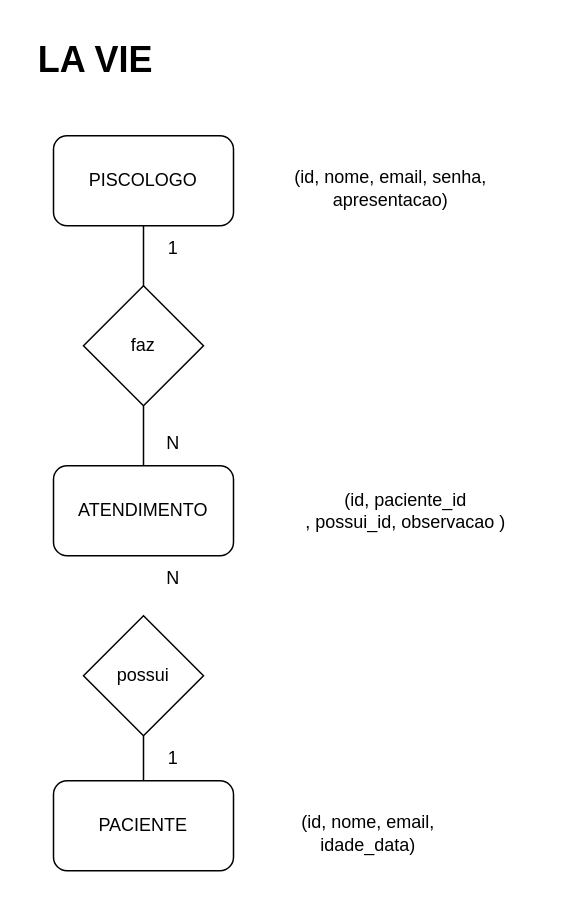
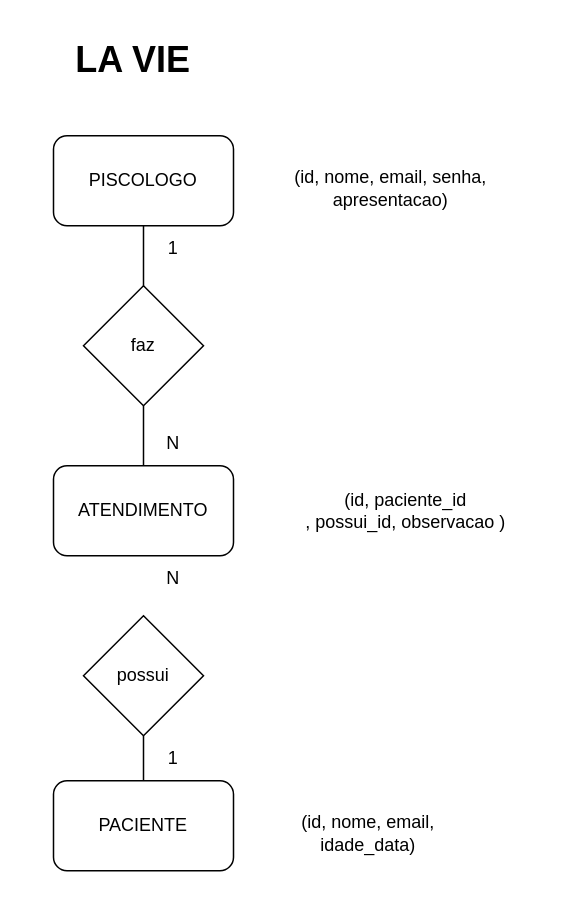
(173, 68) -> (211, 68)
